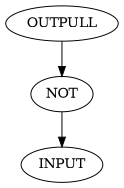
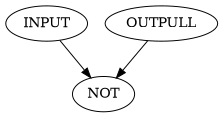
(62, 125) -> (72, 55)
